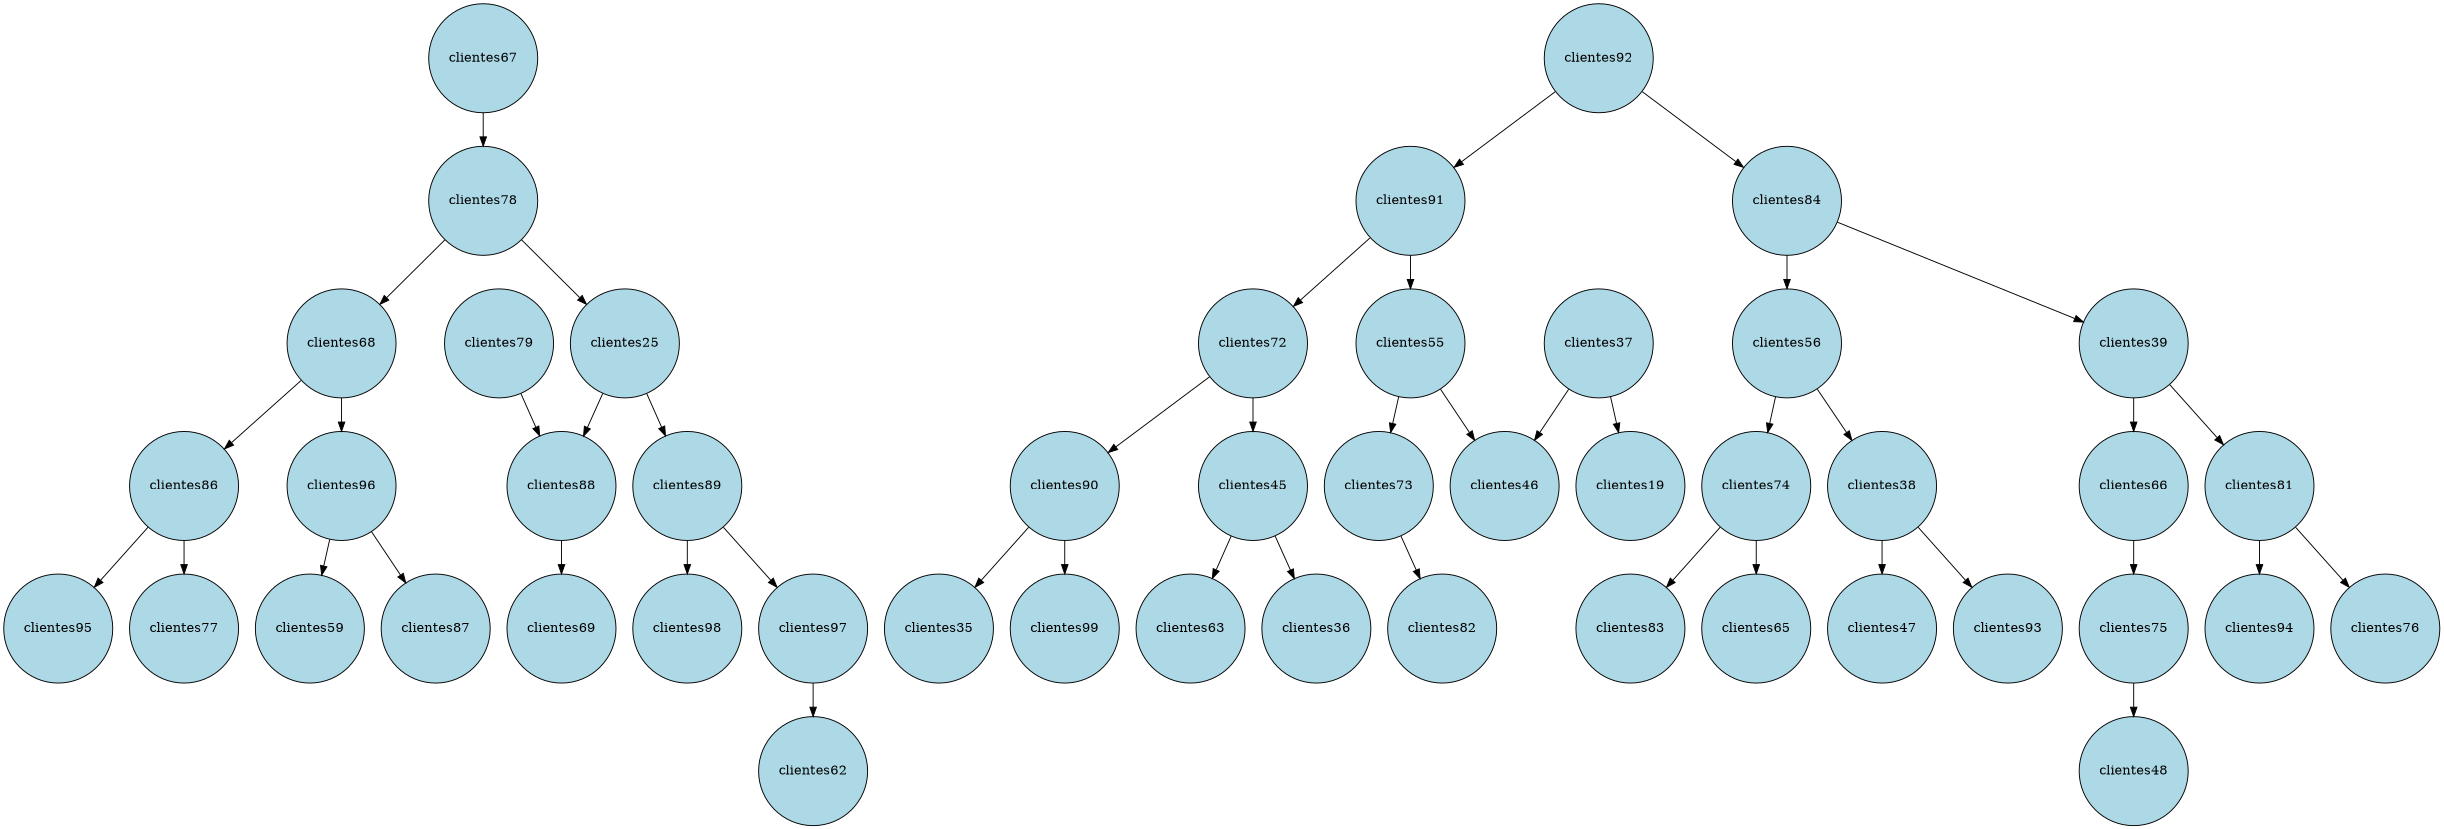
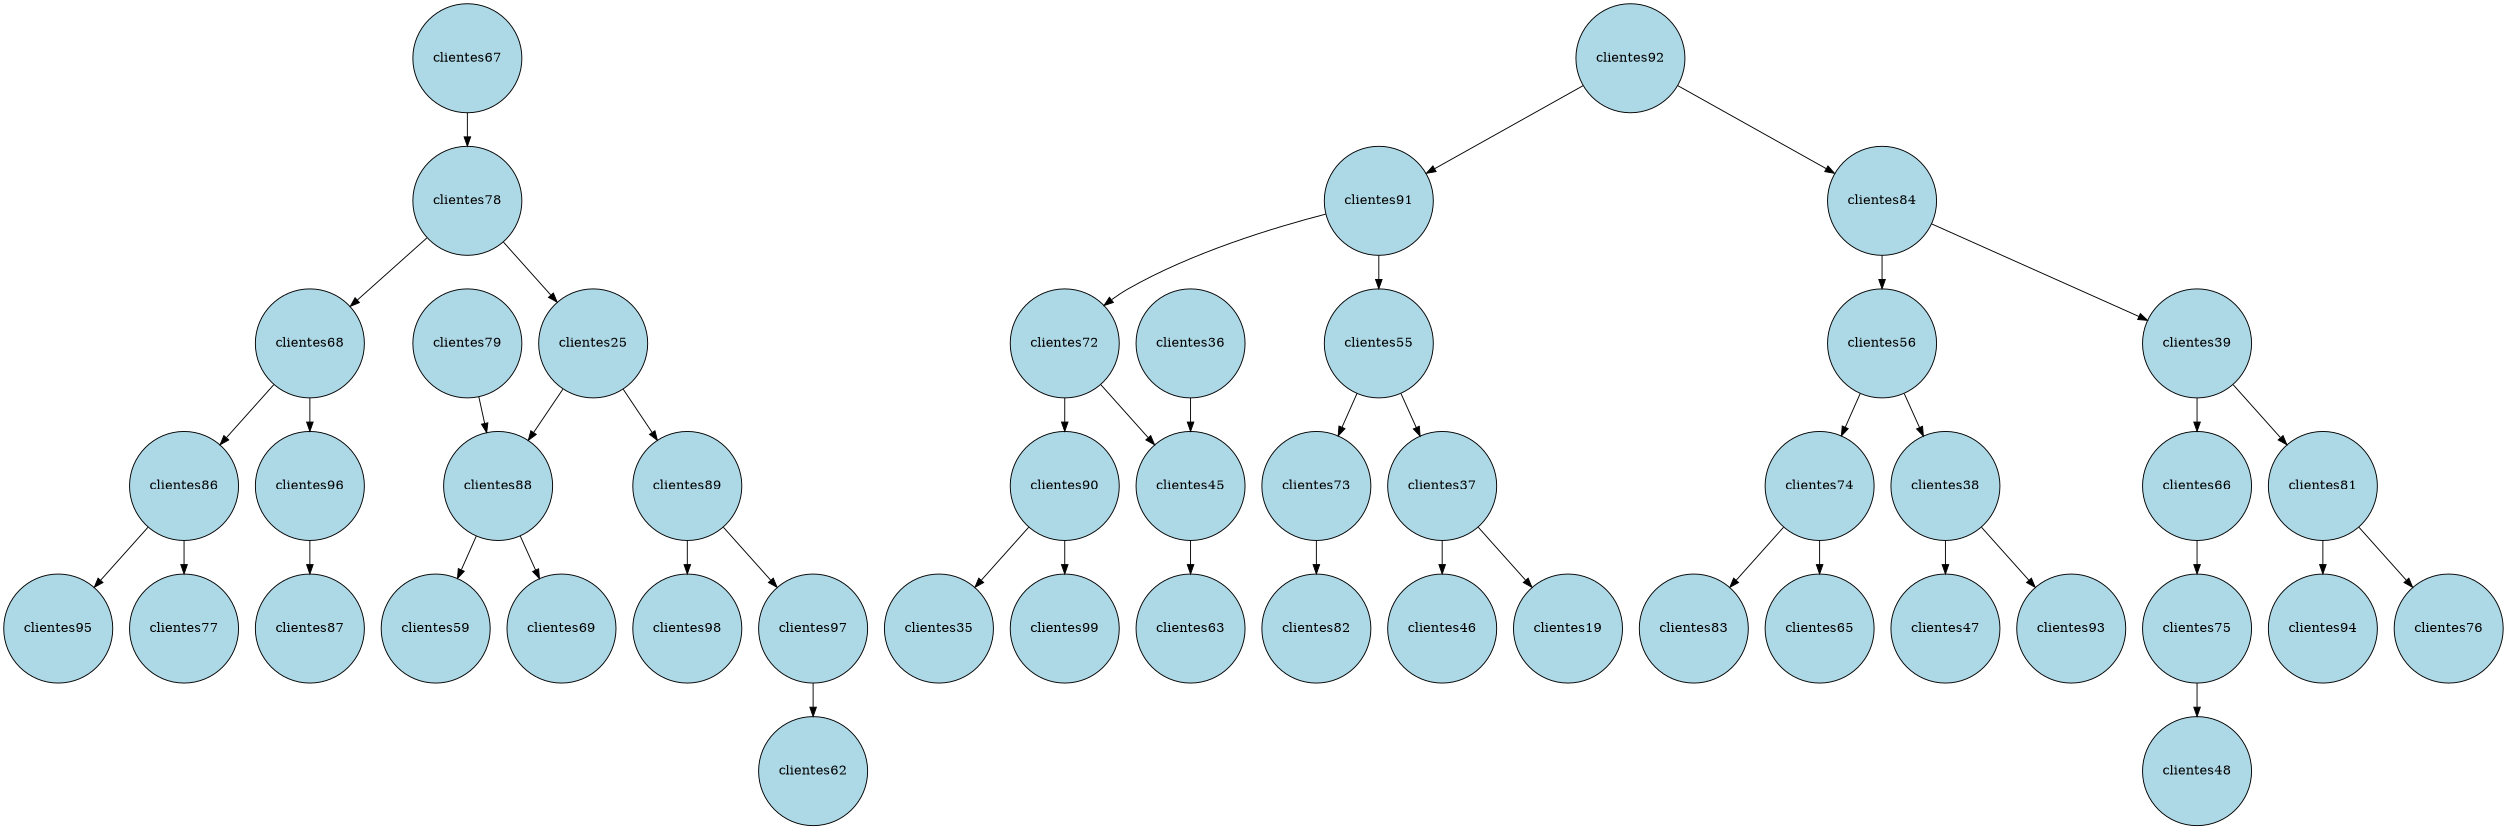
(1455, 411) -> (1409, 411)
(327, 553) -> (469, 553)
(1283, 553) -> (1191, 410)
